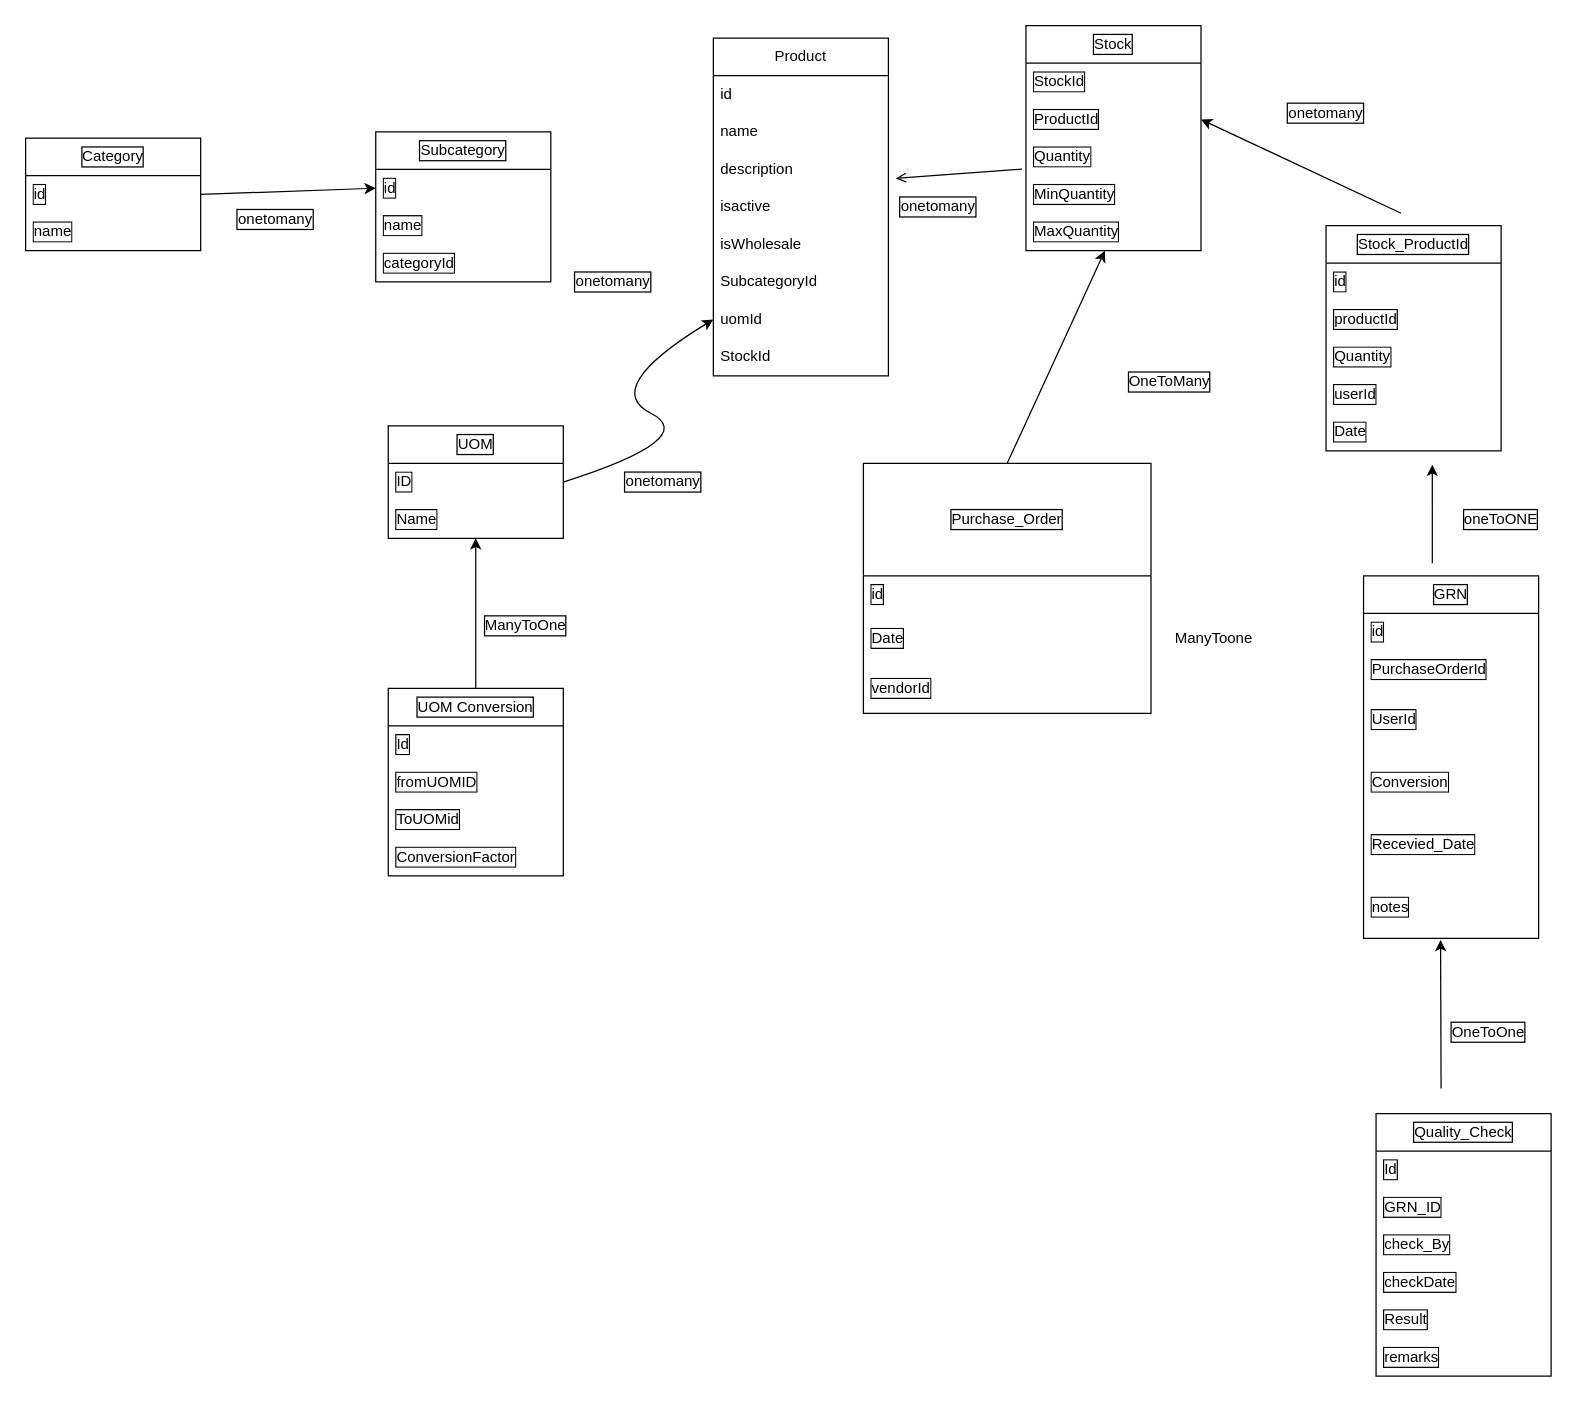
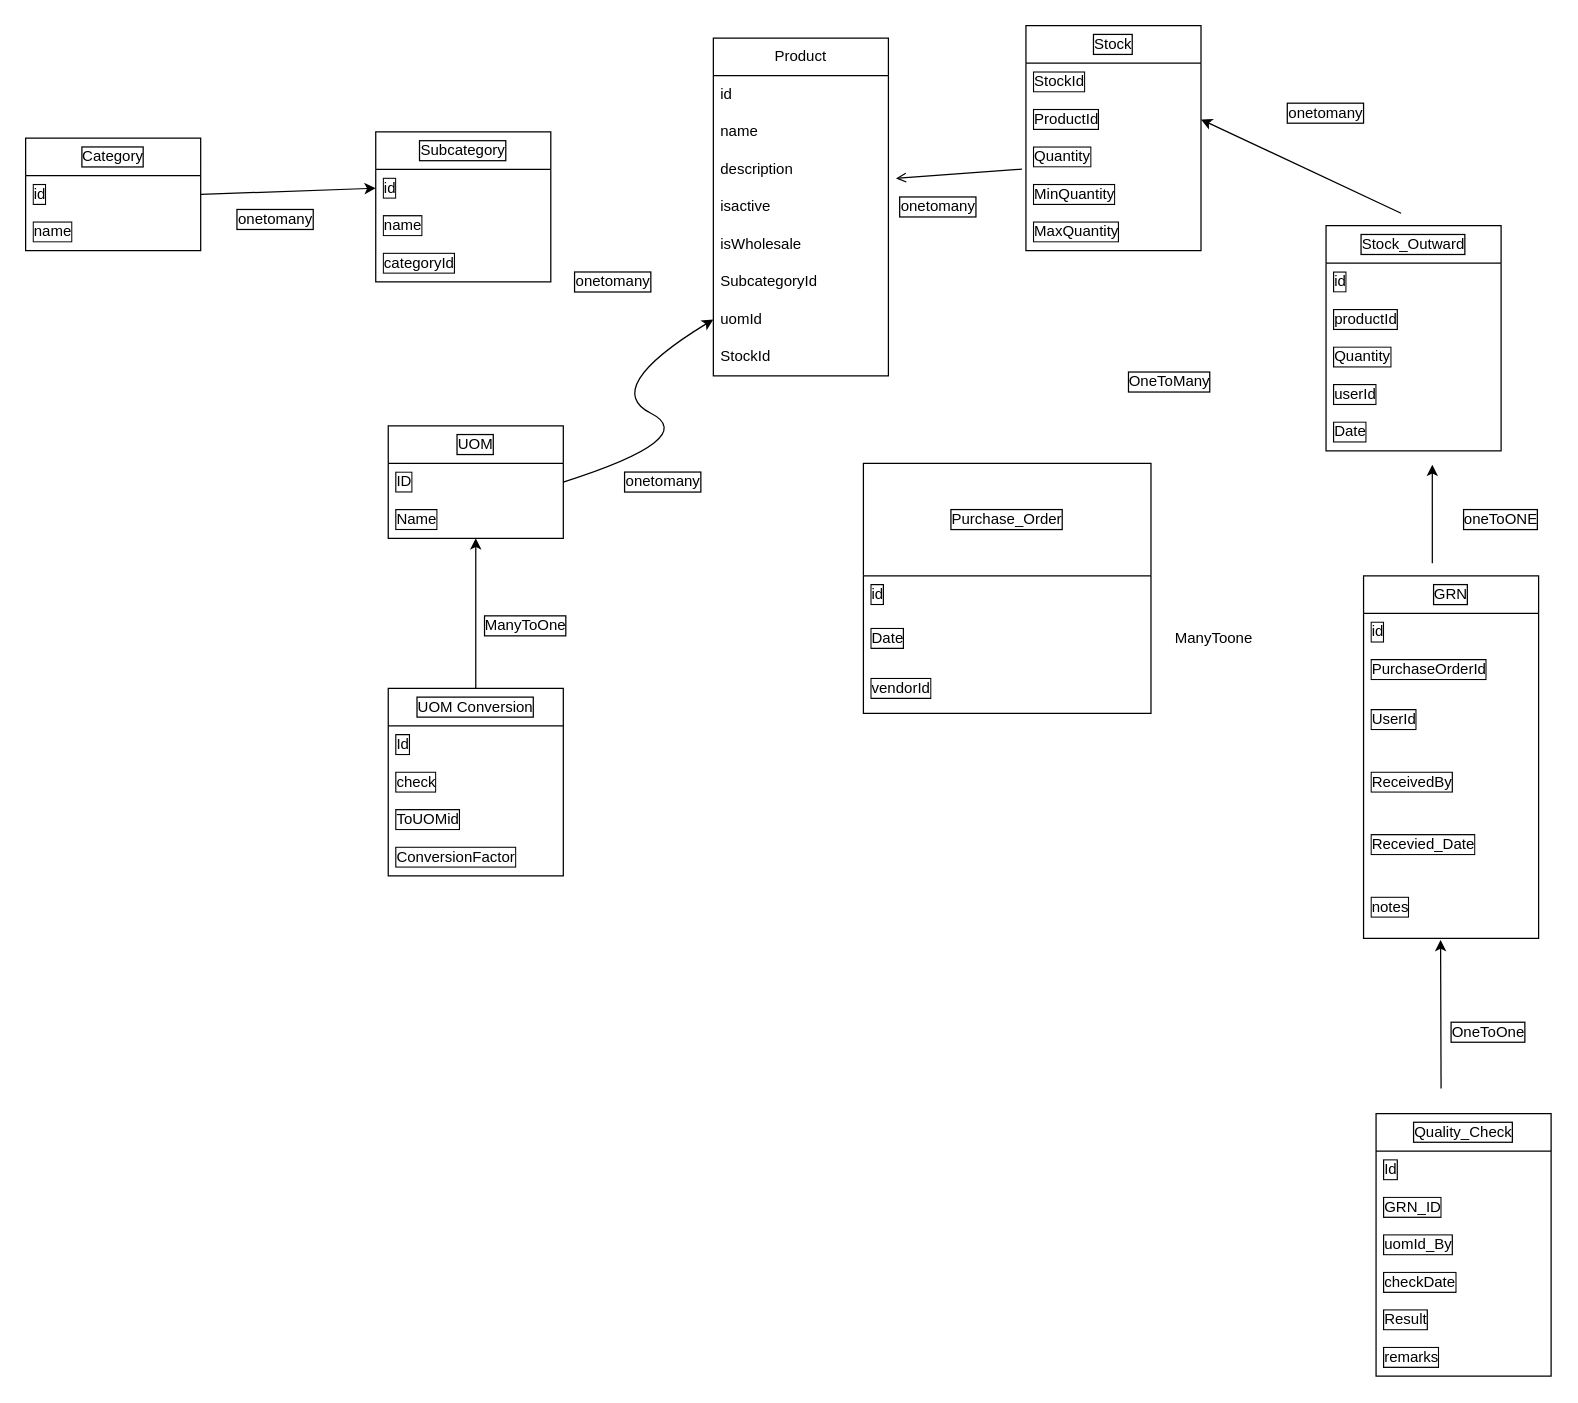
(1413, 244) -> (1413, 244)
(1054, 361) -> none
(433, 782) -> (417, 782)
(1411, 782) -> (1411, 782)
(1417, 1244) -> (1417, 1244)
